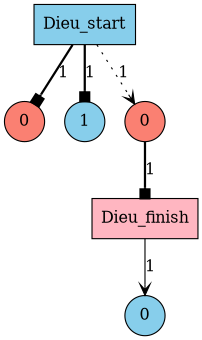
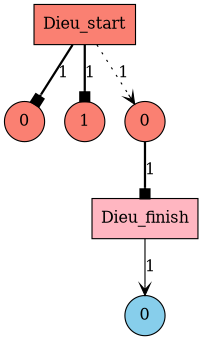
(85, 25) -> (85, 25)
(85, 122) -> (85, 122)
